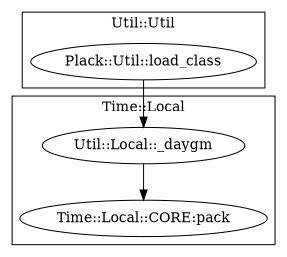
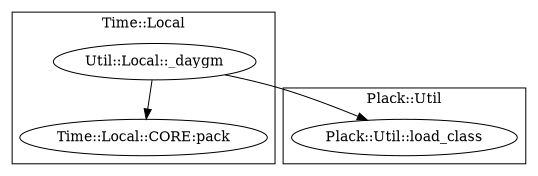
(144, 24) -> (404, 100)
(144, 102) -> (299, 94)
